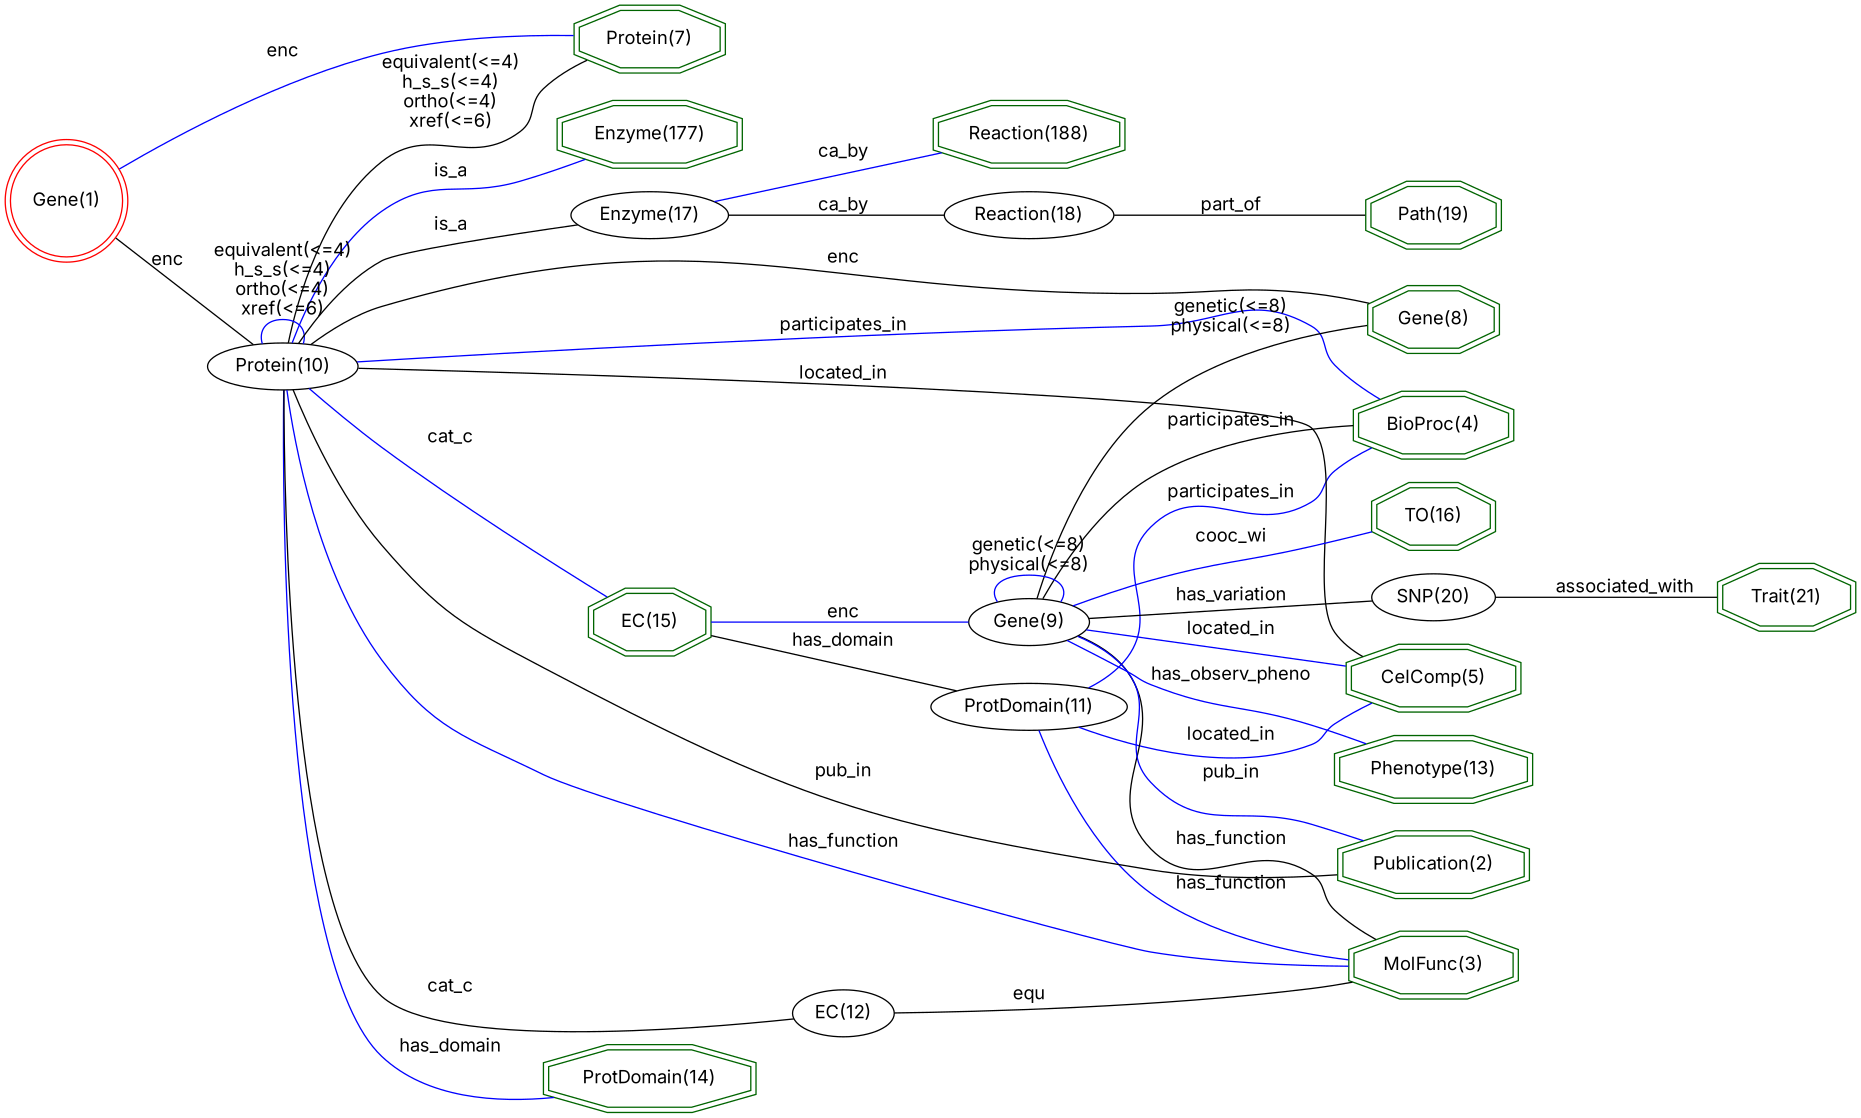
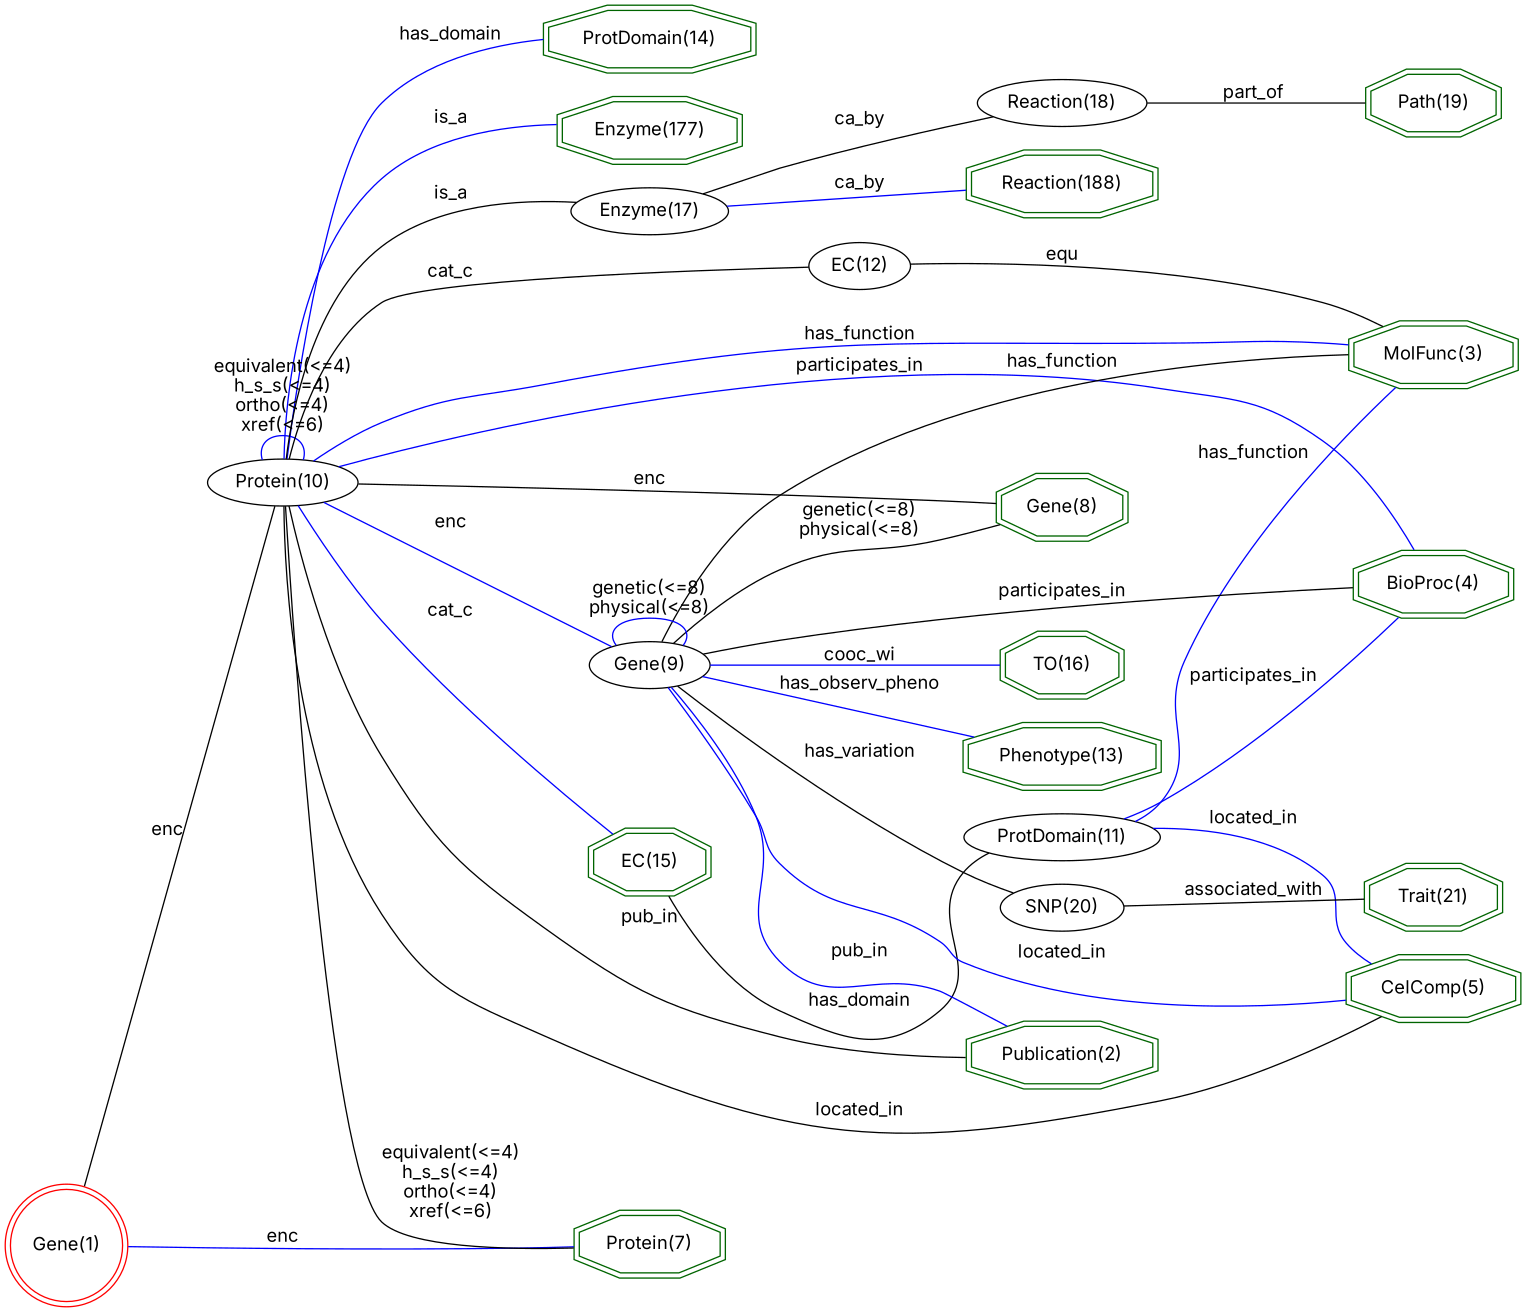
(840, 622) -> (468, 575)
